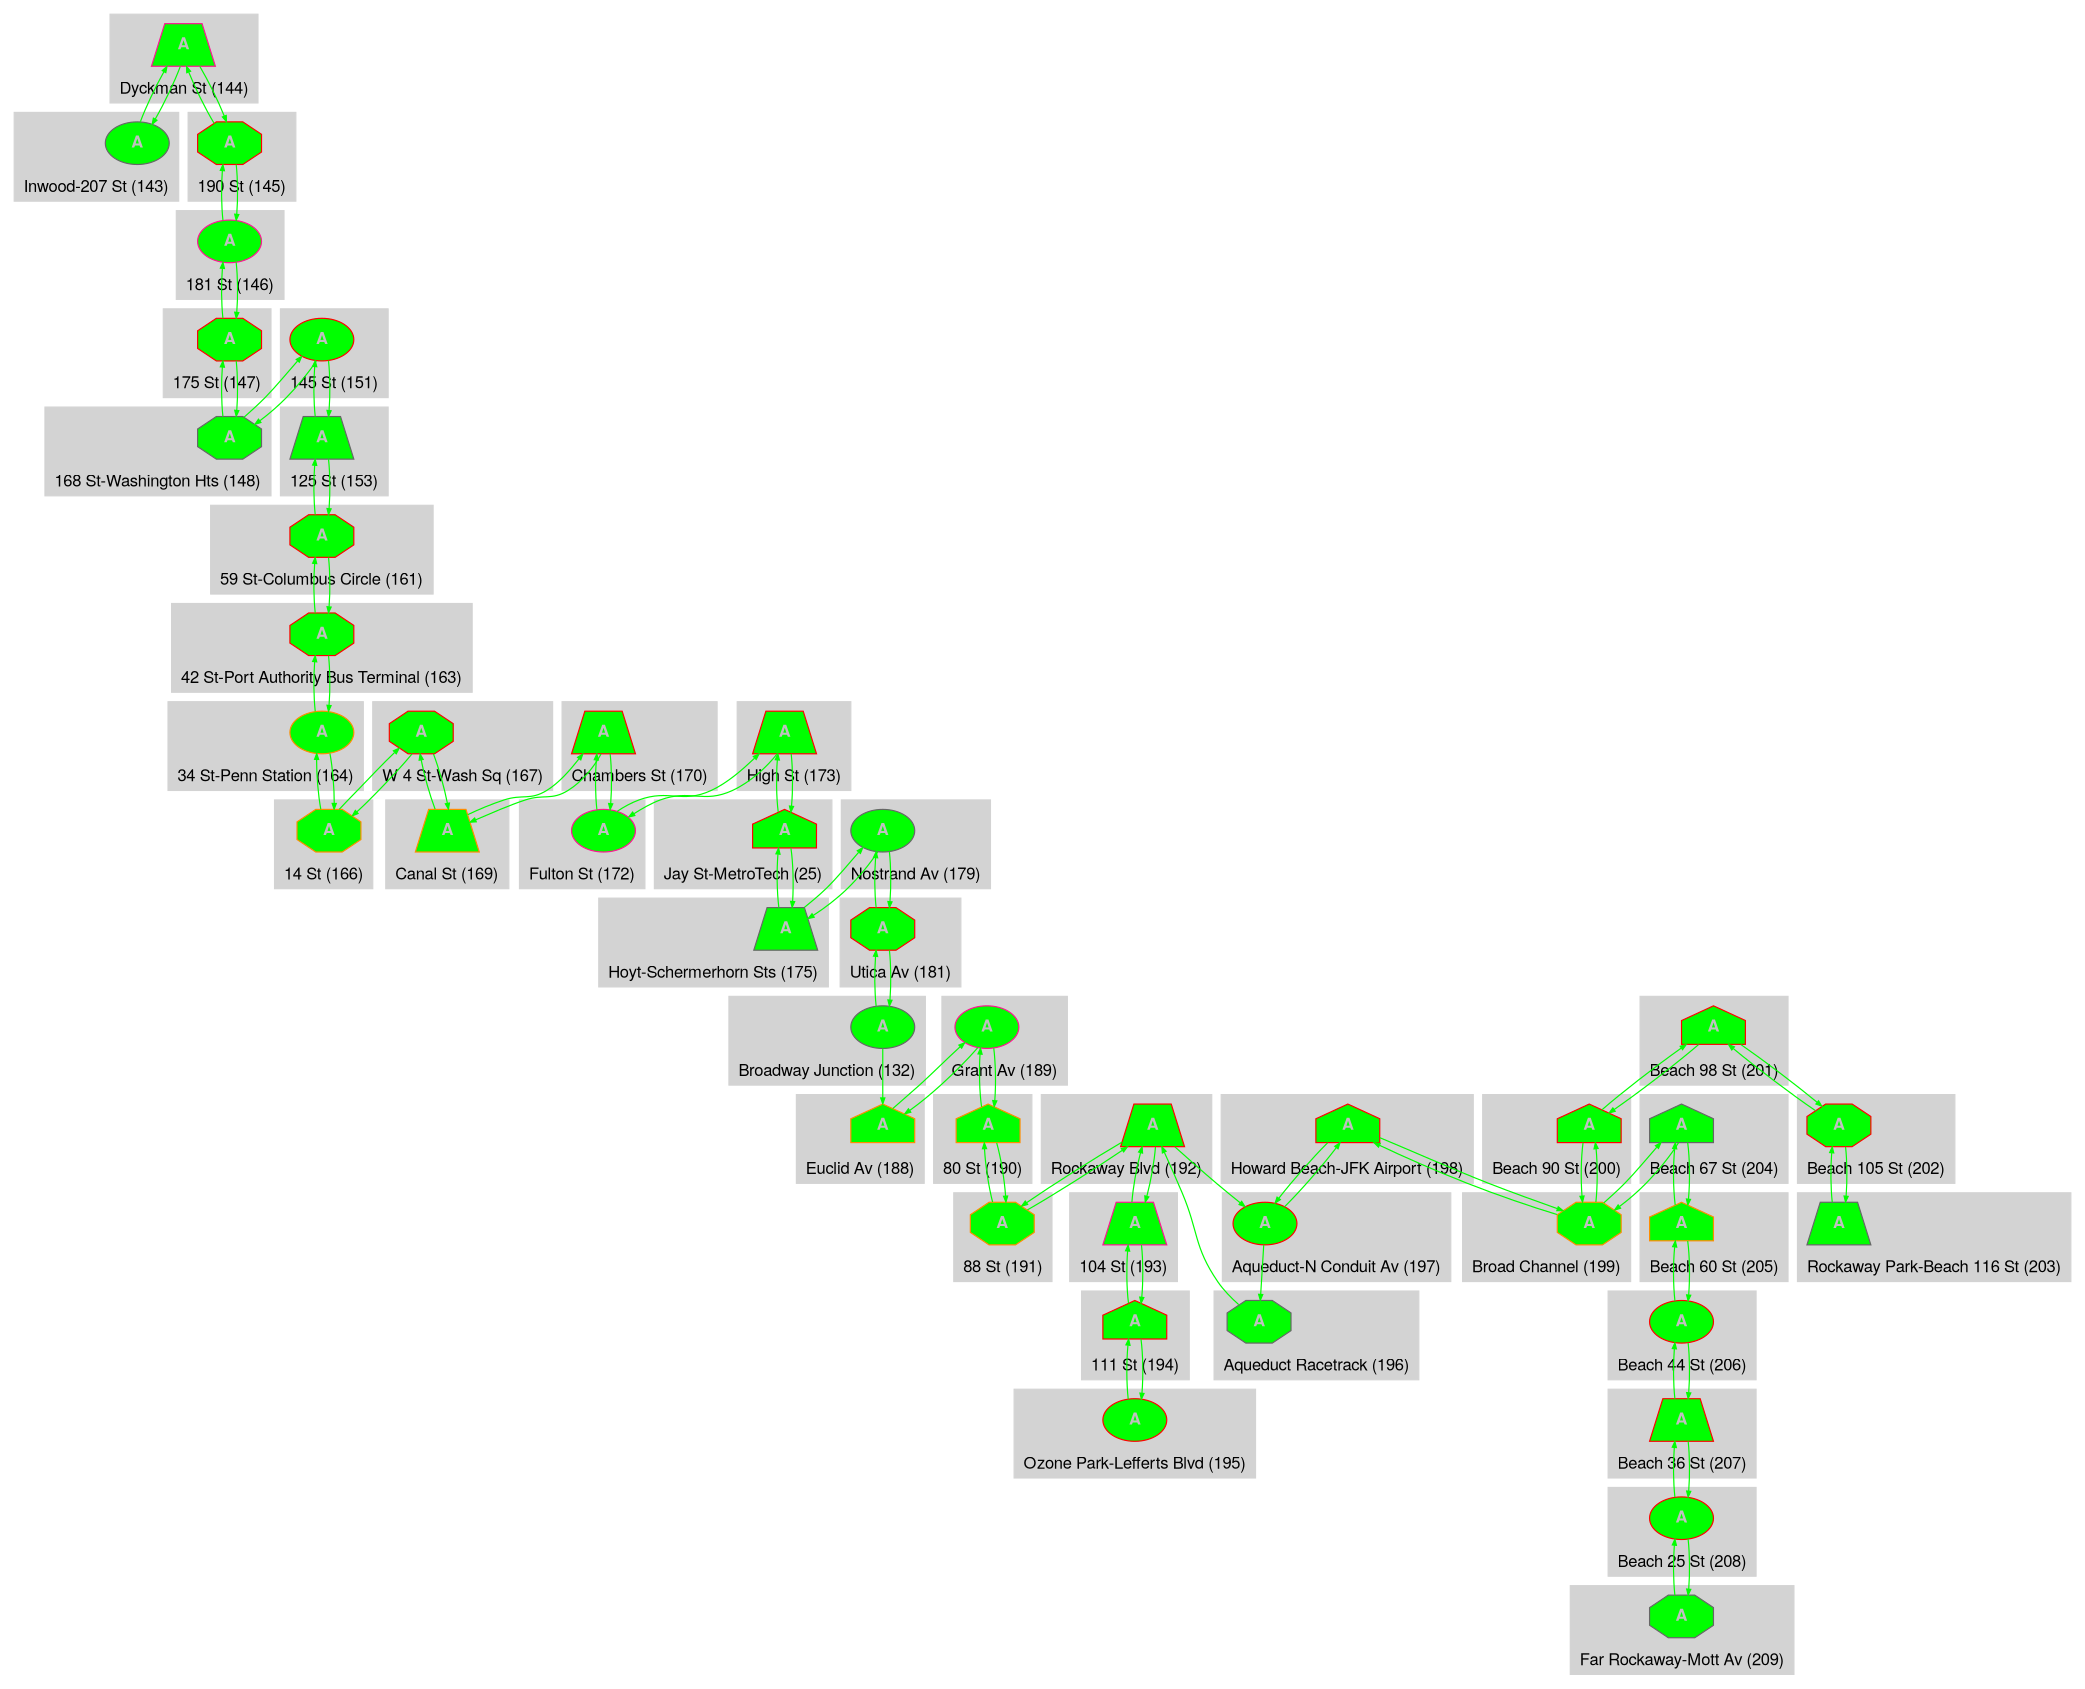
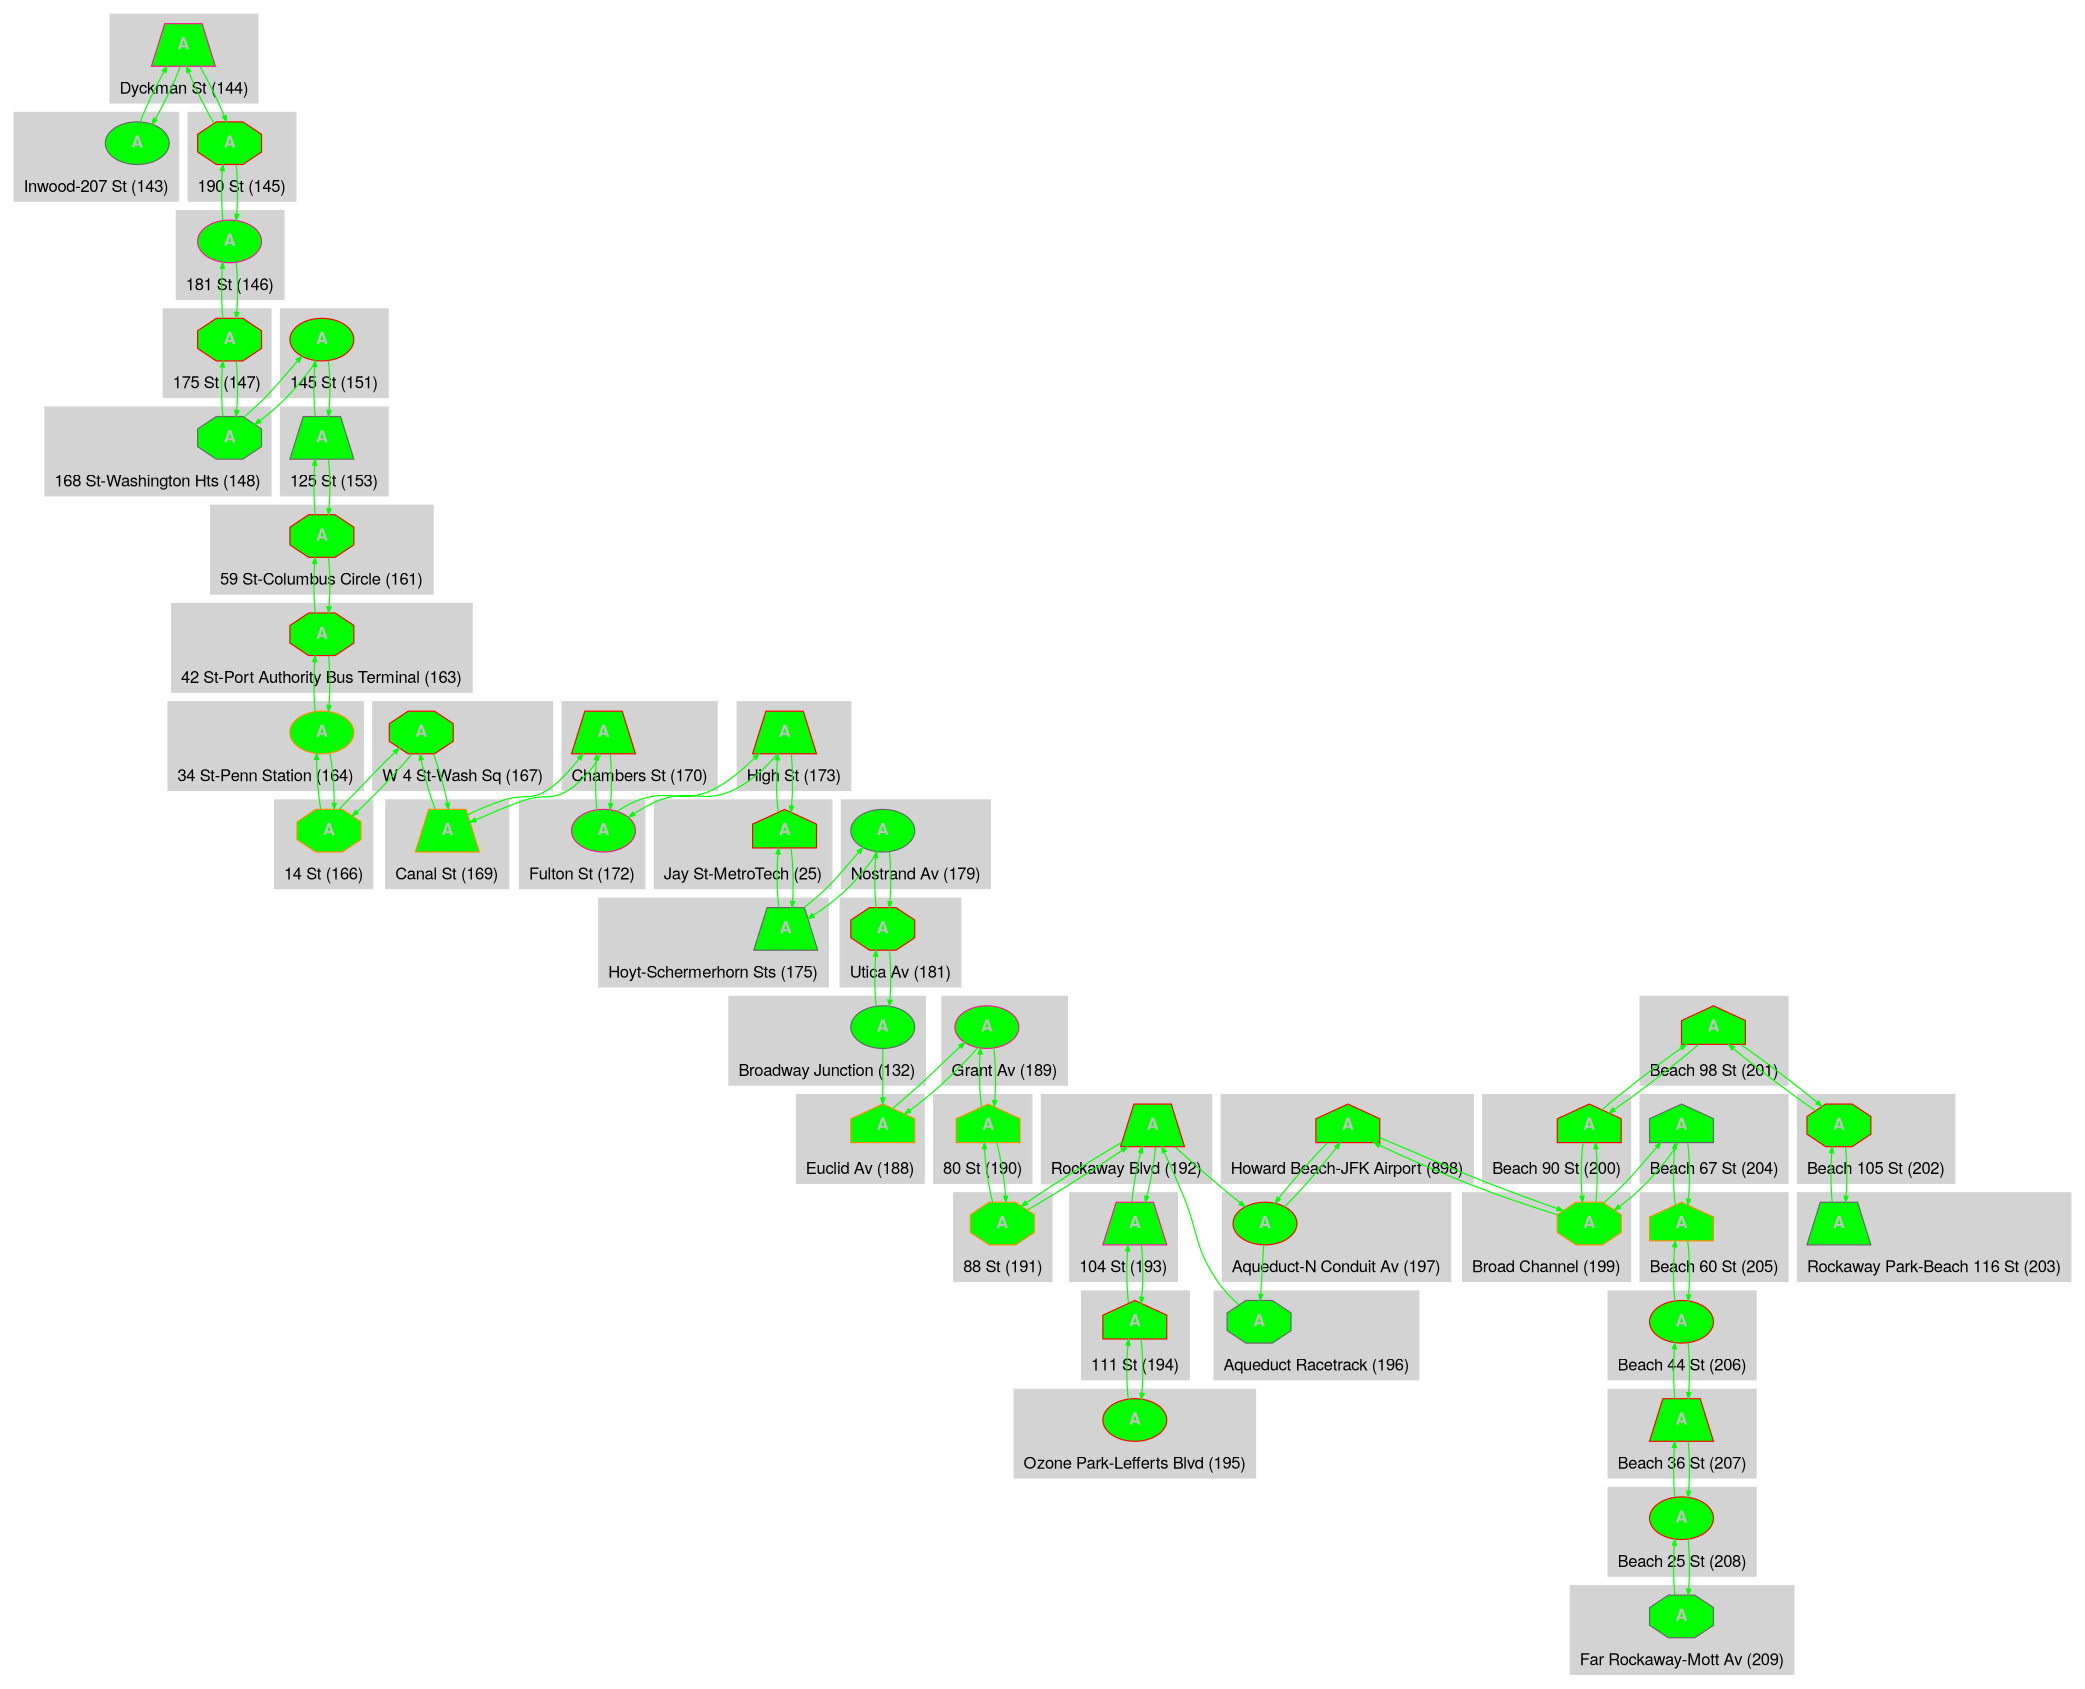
(1347, 1170) -> (1347, 1170)
